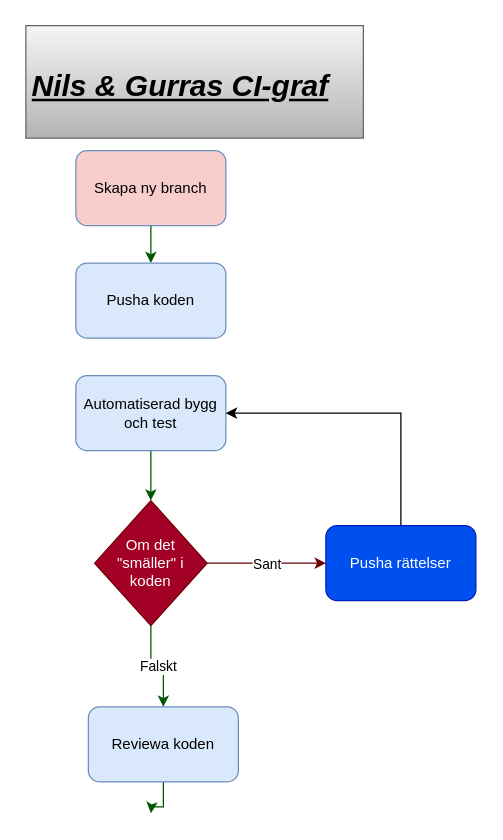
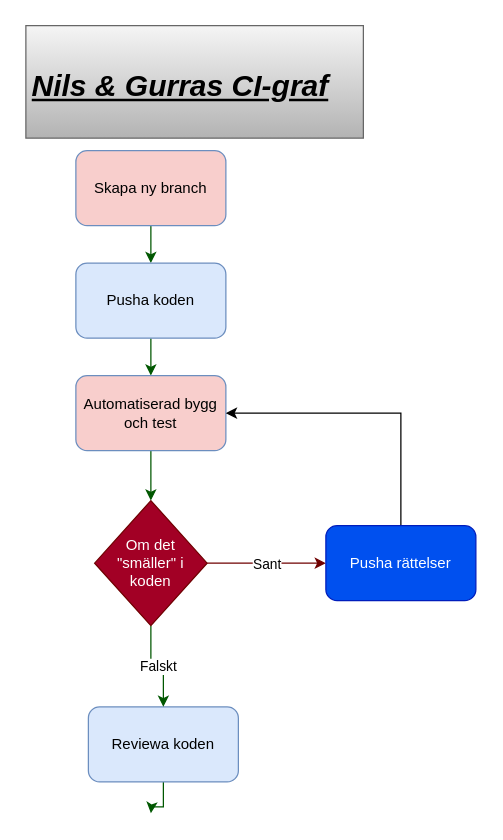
none -> (151, 361)
(151, 413) -> (151, 413)
